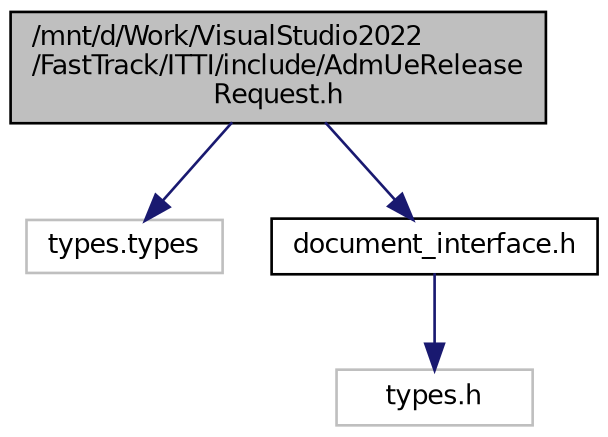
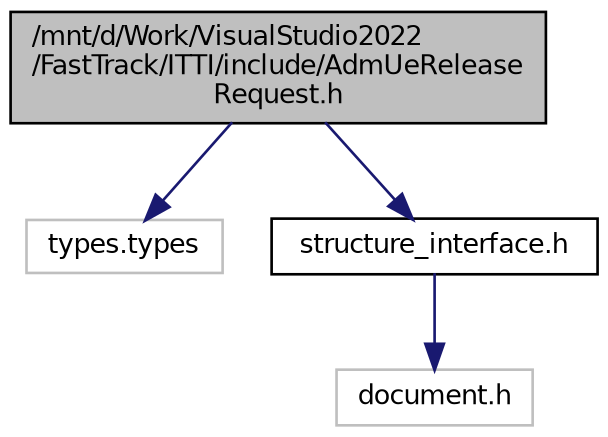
(435, 246) -> (435, 246)
(435, 398) -> (435, 398)
